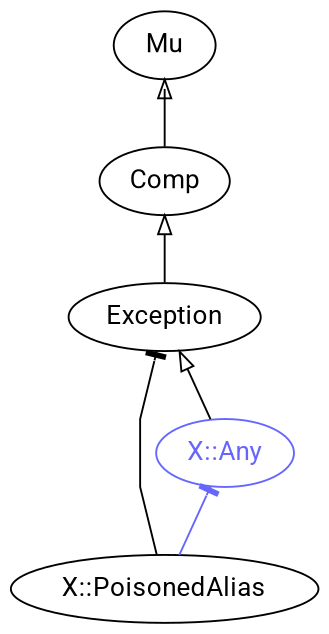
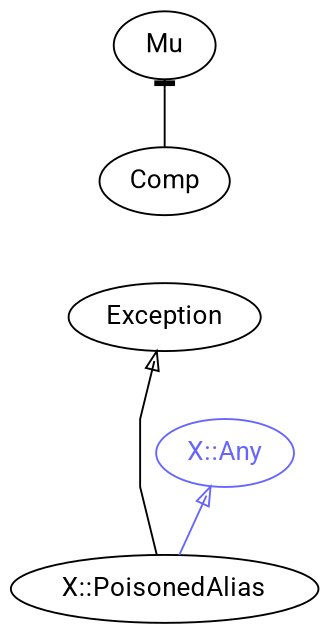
(165, 118) -> (165, 118)
(165, 258) -> none
(199, 394) -> none
(140, 458) -> (140, 458)
(193, 525) -> (193, 525)
